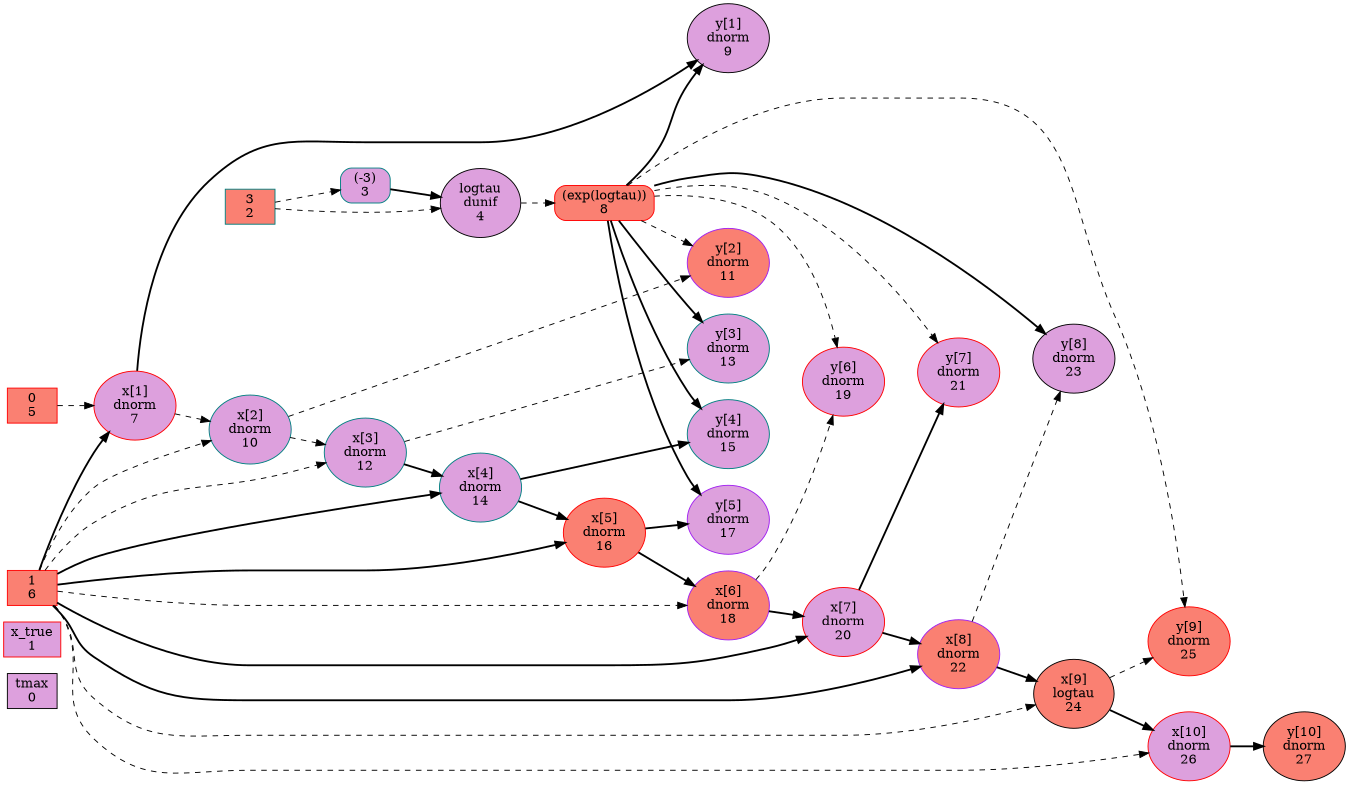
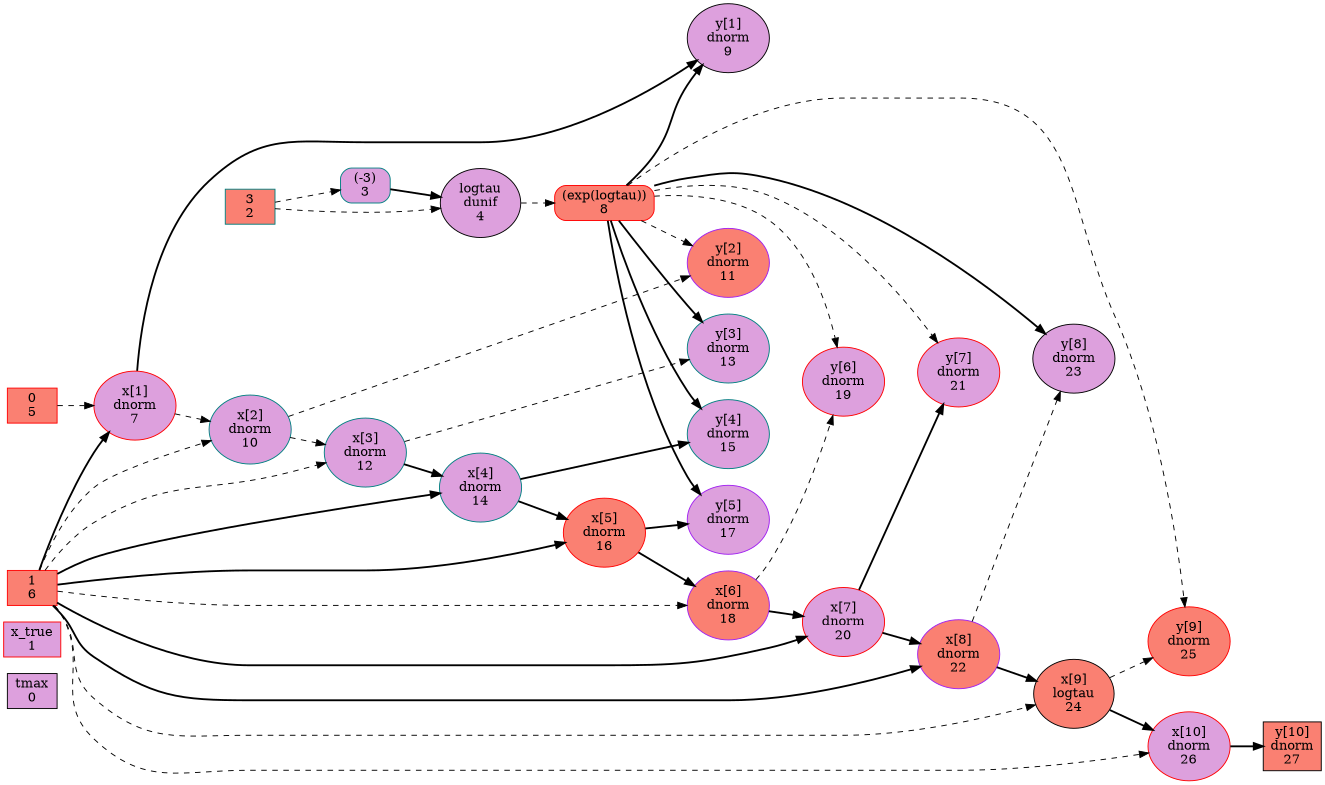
(1304, 746) -> (1292, 746)
